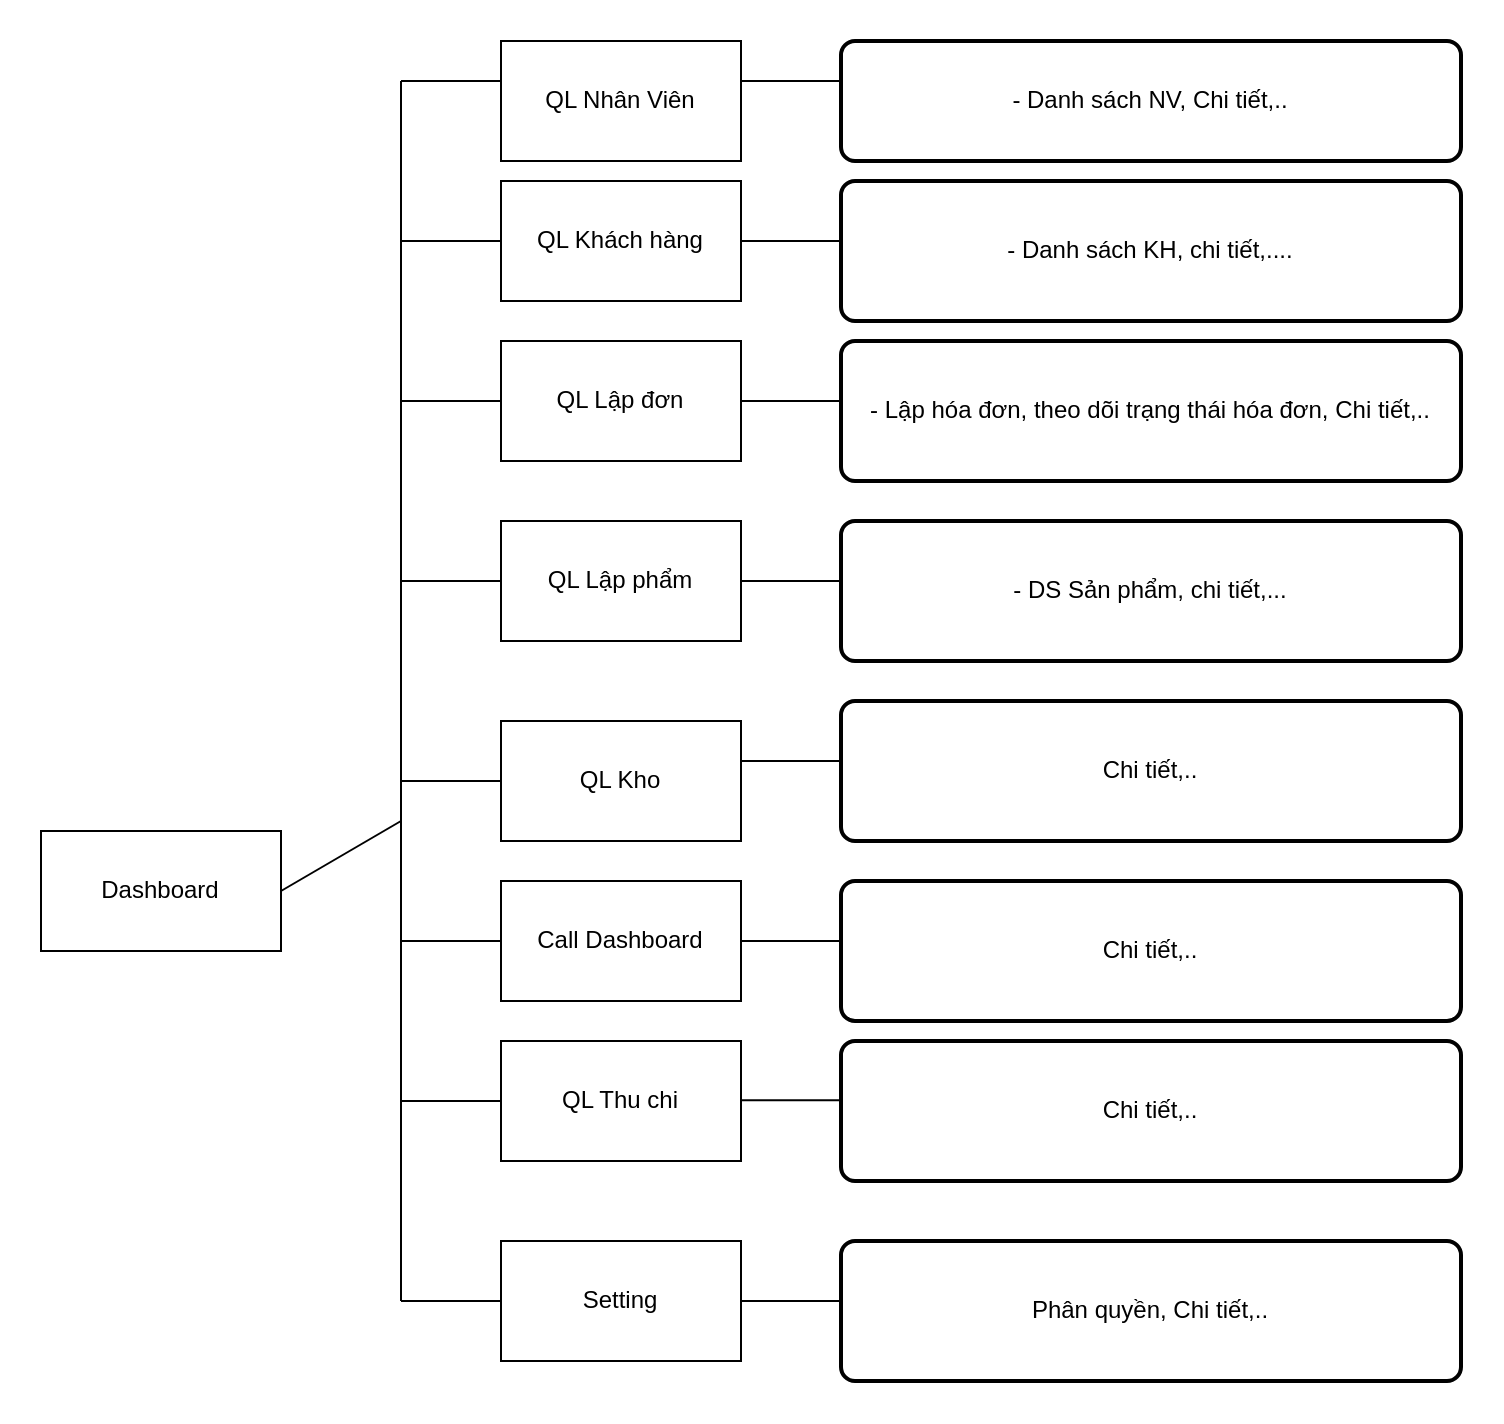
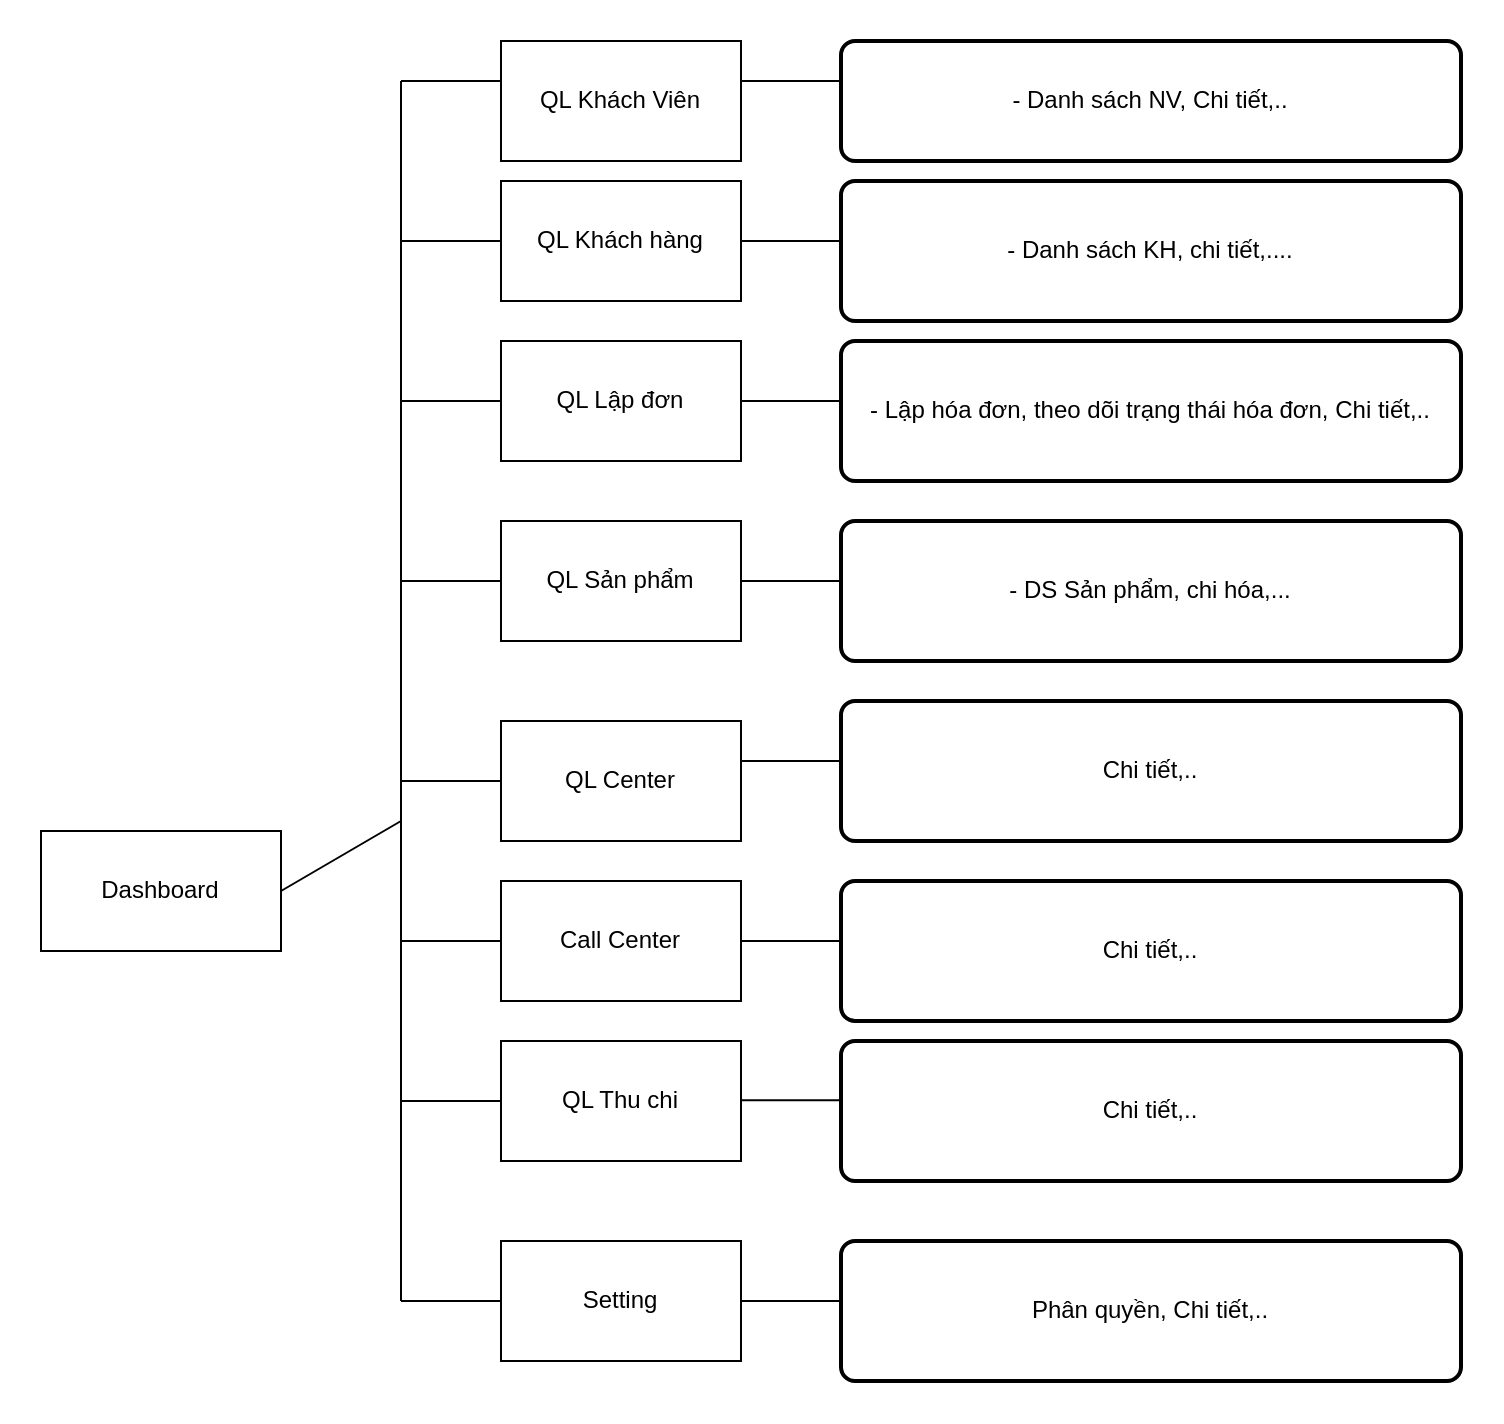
(621, 101) -> (621, 101)
(621, 581) -> (621, 581)
(1151, 591) -> (1151, 591)
(621, 781) -> (621, 781)
(621, 941) -> (621, 941)
